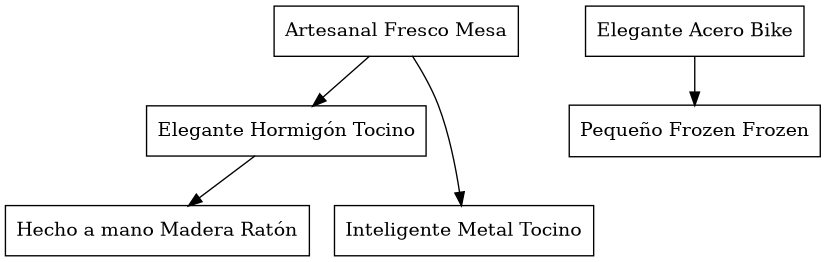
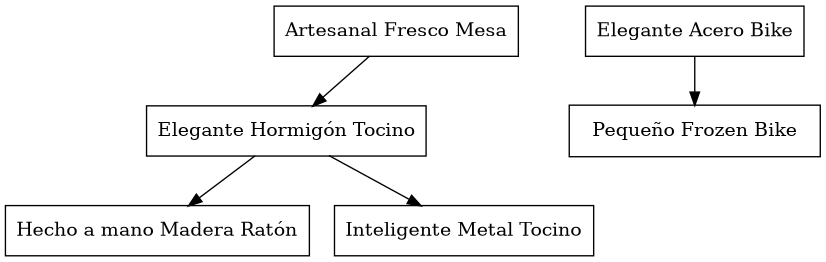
(444, 121) -> (369, 177)
(695, 131) -> (695, 131)
